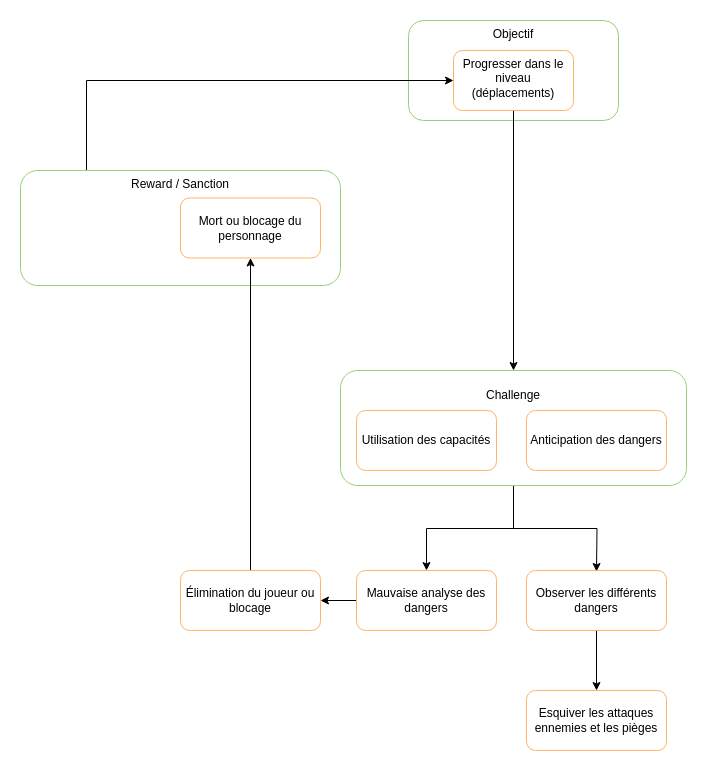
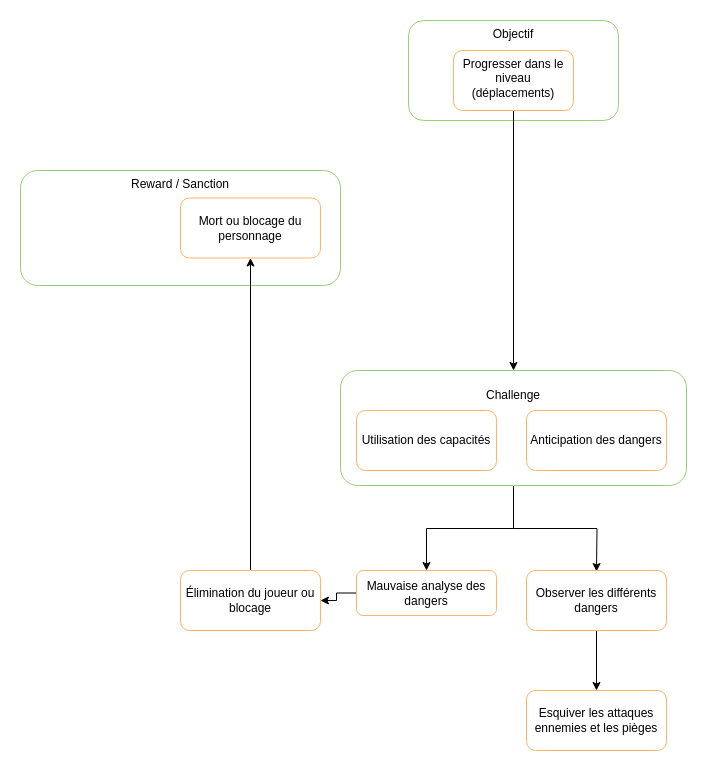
(222, 81) -> none
(427, 601) -> (427, 593)
